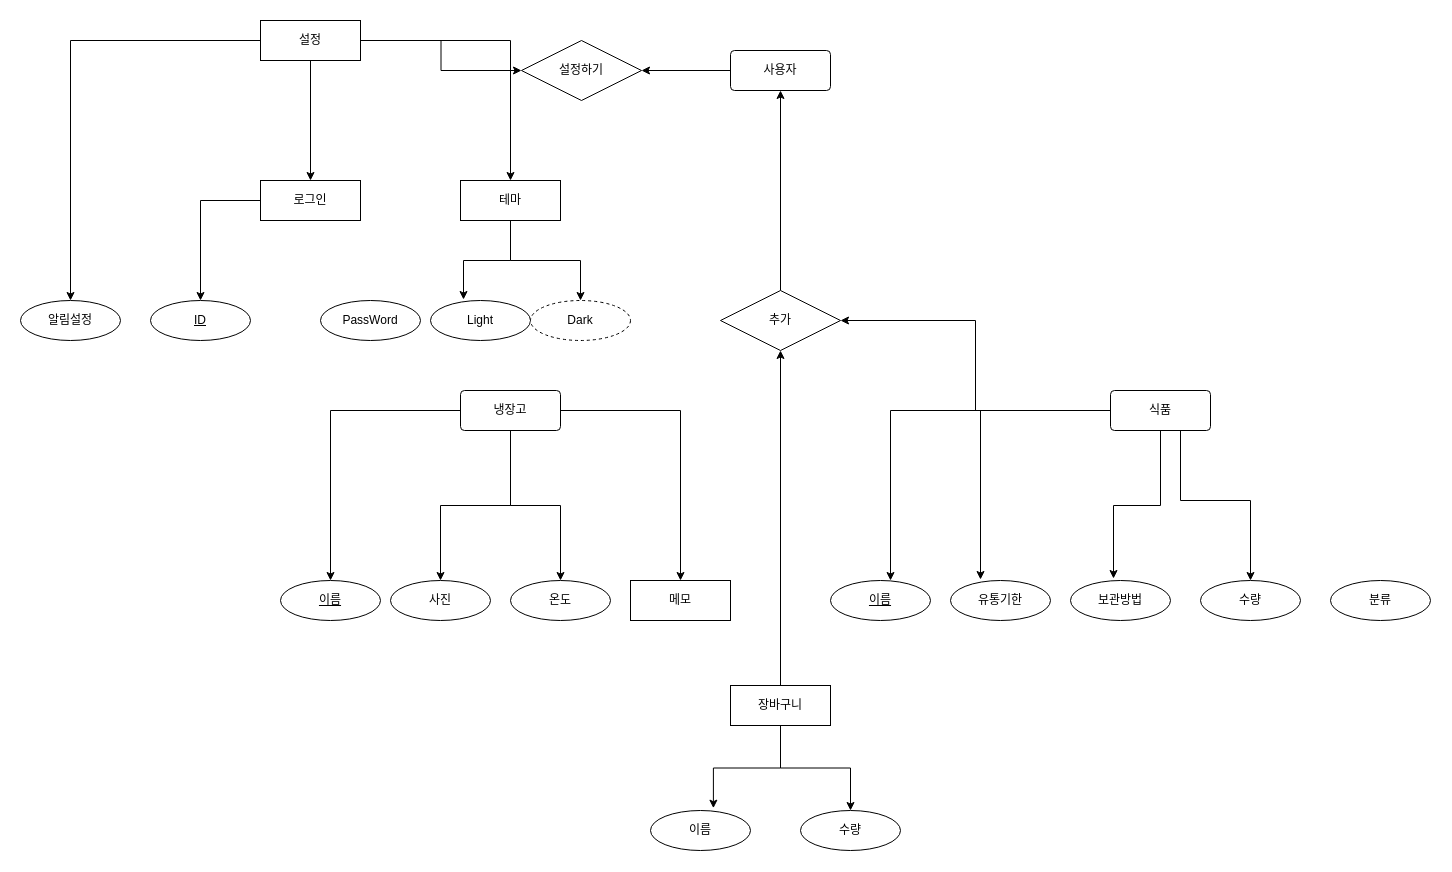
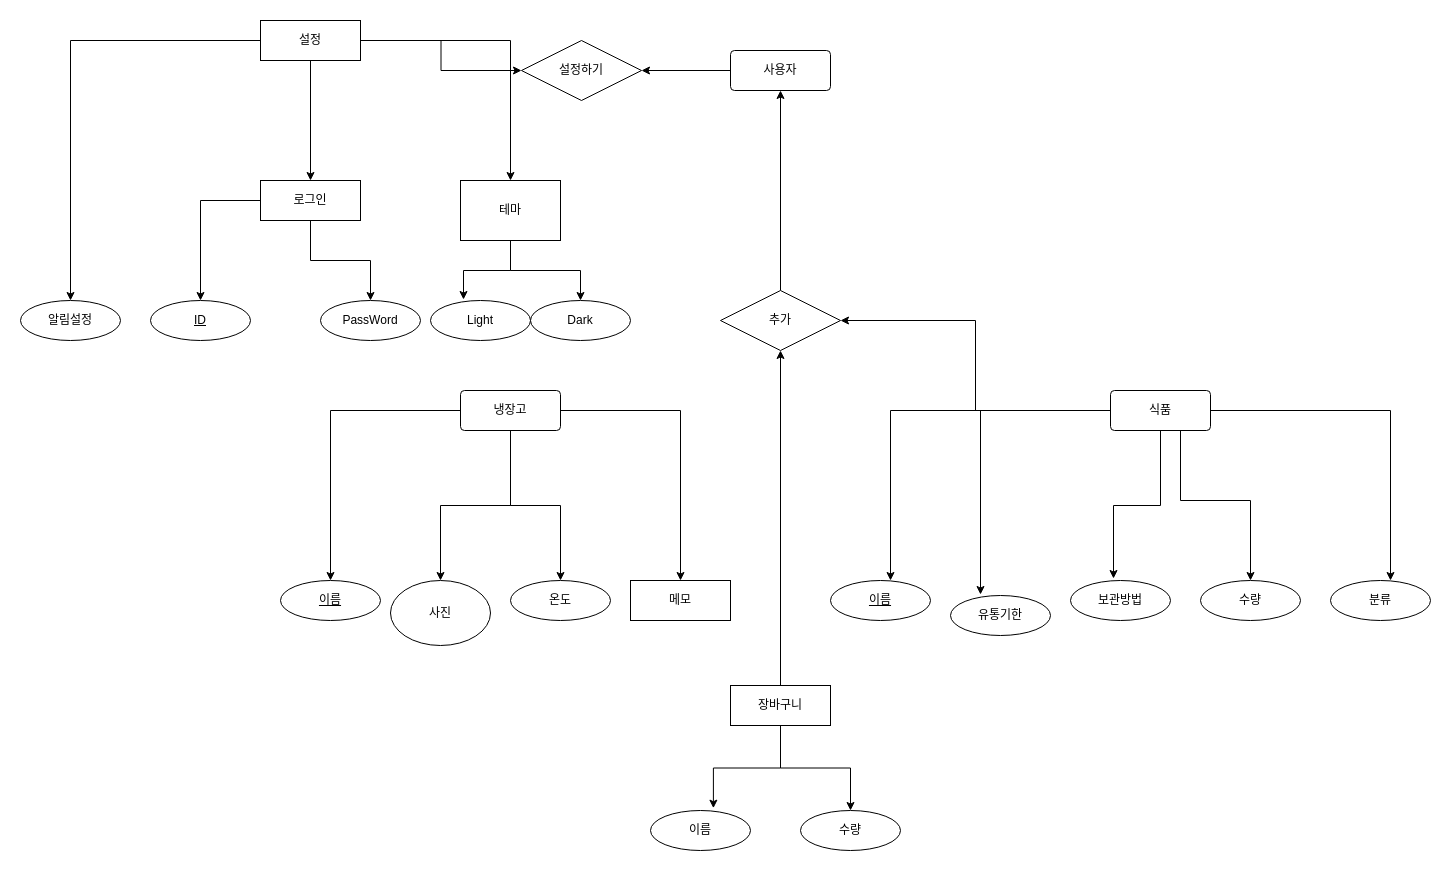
(511, 201) -> (511, 211)
none -> (337, 261)
(581, 321) -> (581, 321)
none -> (1382, 411)
(441, 601) -> (441, 613)
(1001, 601) -> (1001, 616)
